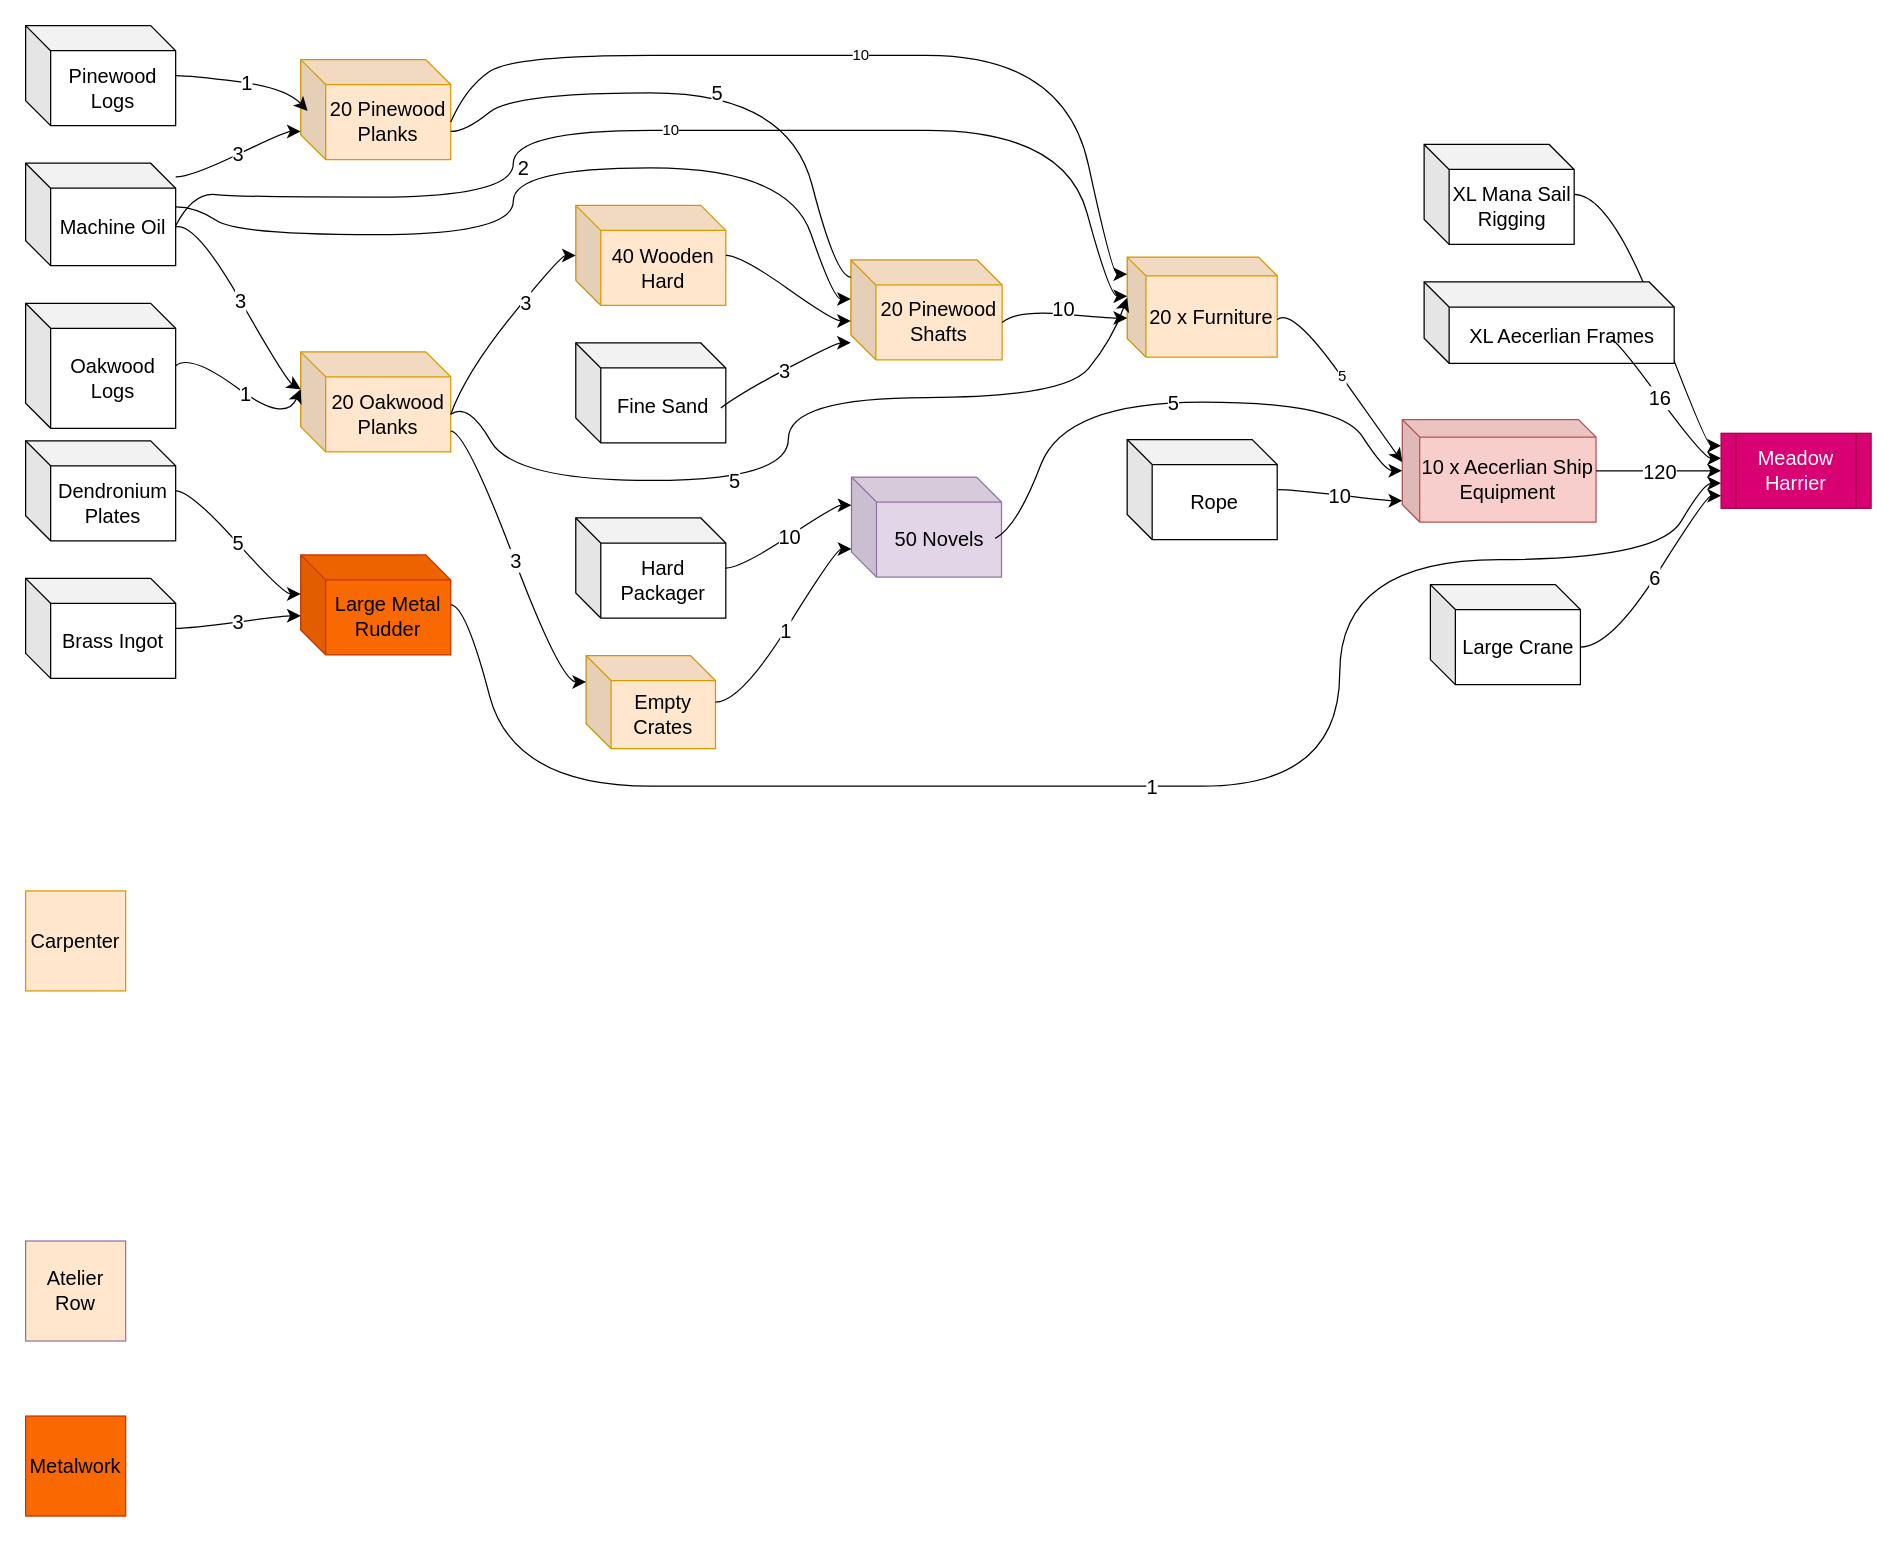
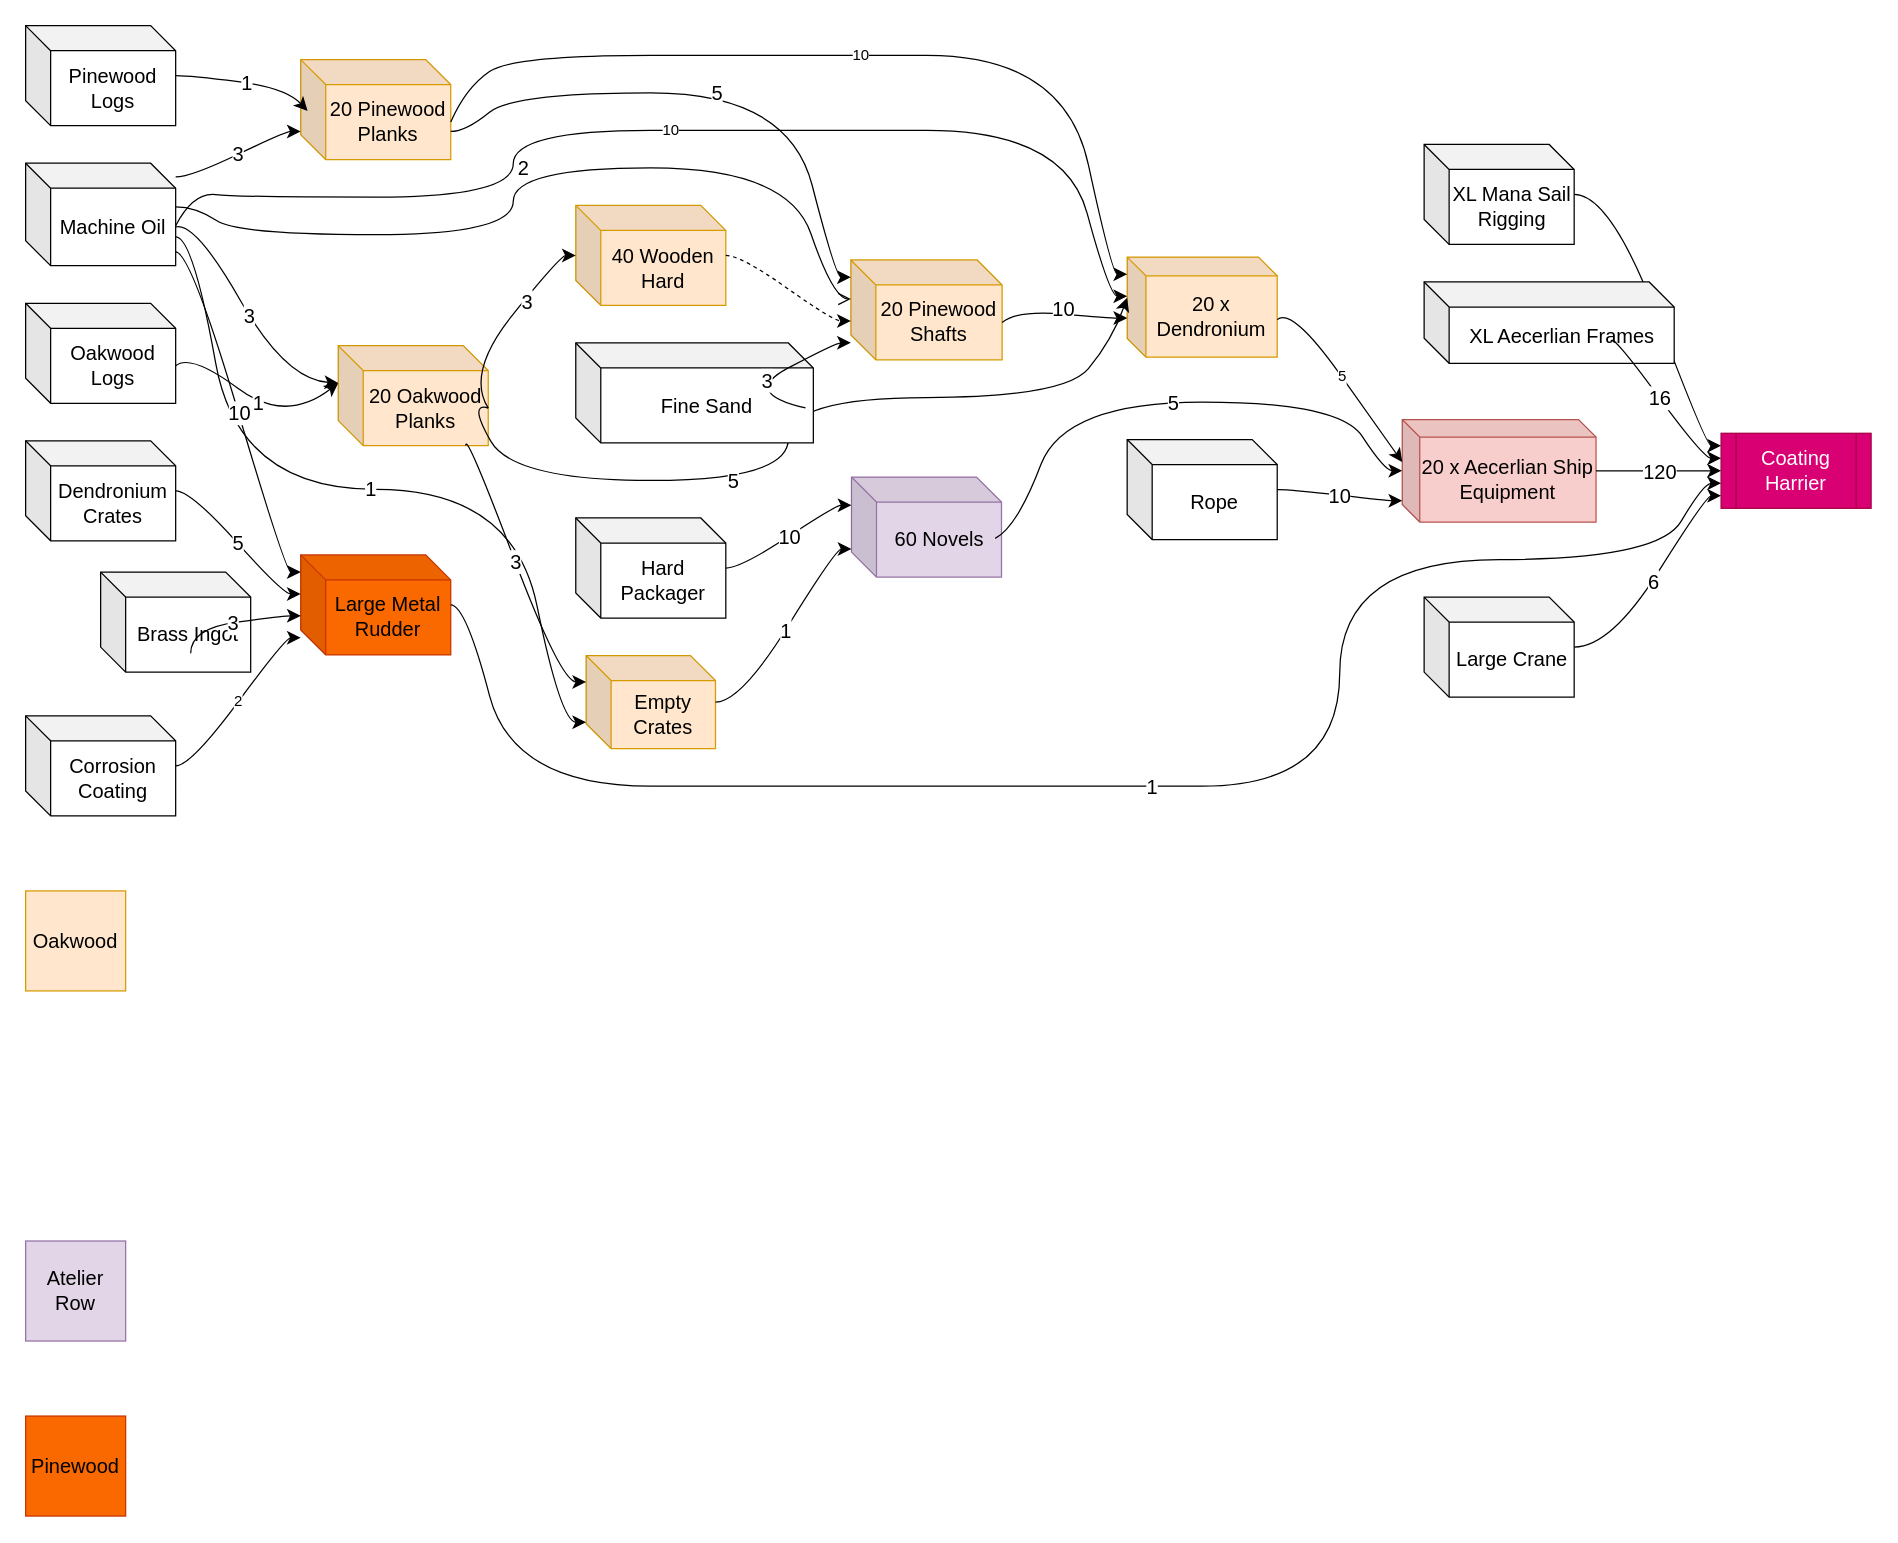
(832, 250) -> (829, 248)
(828, 279) -> (830, 281)
(782, 285) -> (782, 285)
(1211, 317) -> (1211, 317)
(101, 366) -> (101, 353)
(651, 393) -> (694, 393)
(376, 402) -> (413, 395)
(1796, 471) -> (1796, 471)
(1508, 479) -> (1508, 479)
none -> (374, 489)
(113, 503) -> (113, 503)
none -> (267, 505)
(939, 539) -> (939, 539)
(101, 628) -> (176, 622)
(1505, 634) -> (1499, 647)
none -> (236, 705)
none -> (101, 766)
(76, 941) -> (76, 941)
(76, 1291) -> (76, 1291)
(76, 1466) -> (76, 1466)
